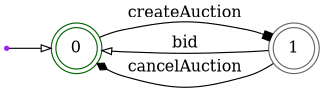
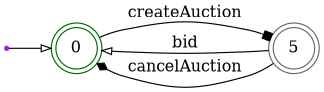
(294, 48) -> (294, 48)
